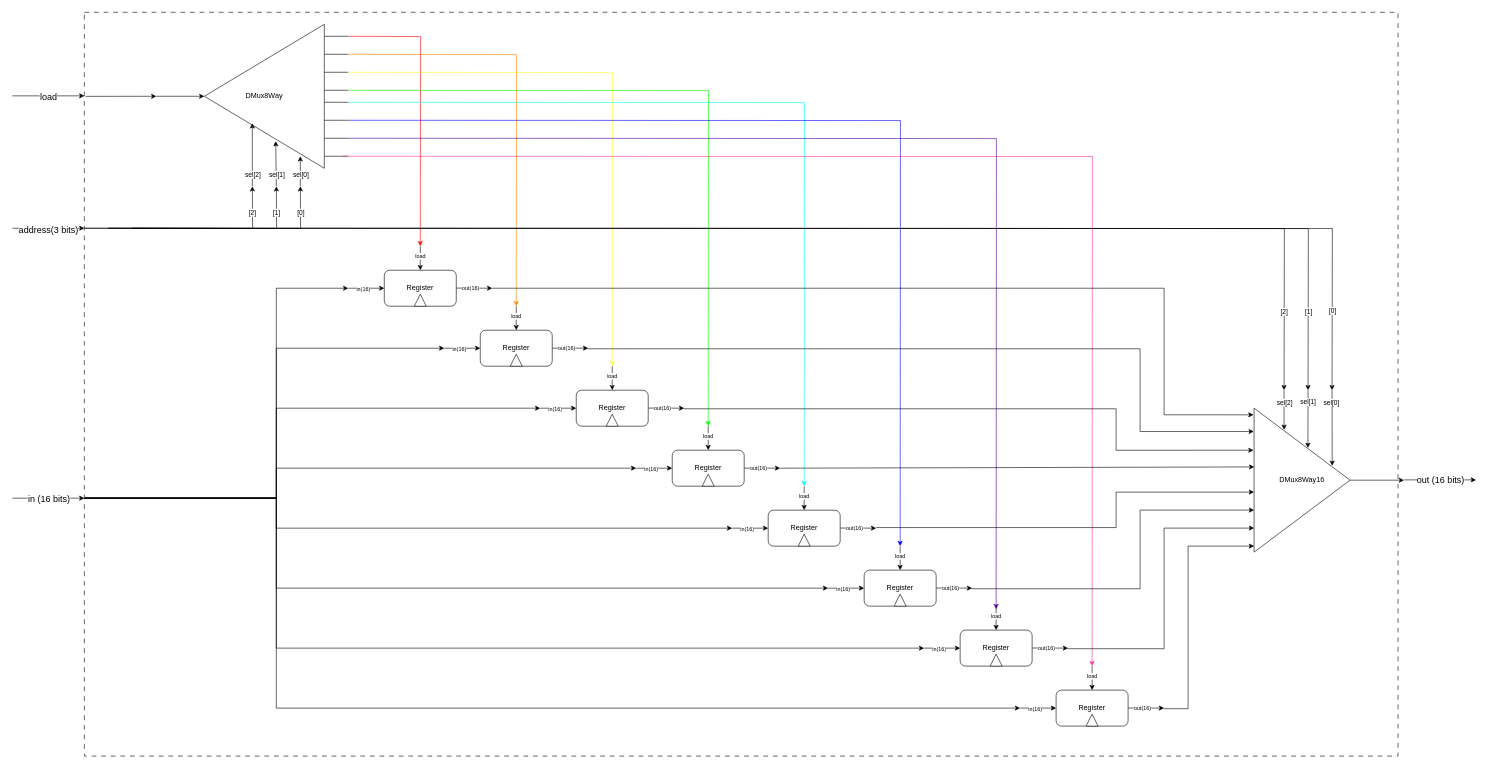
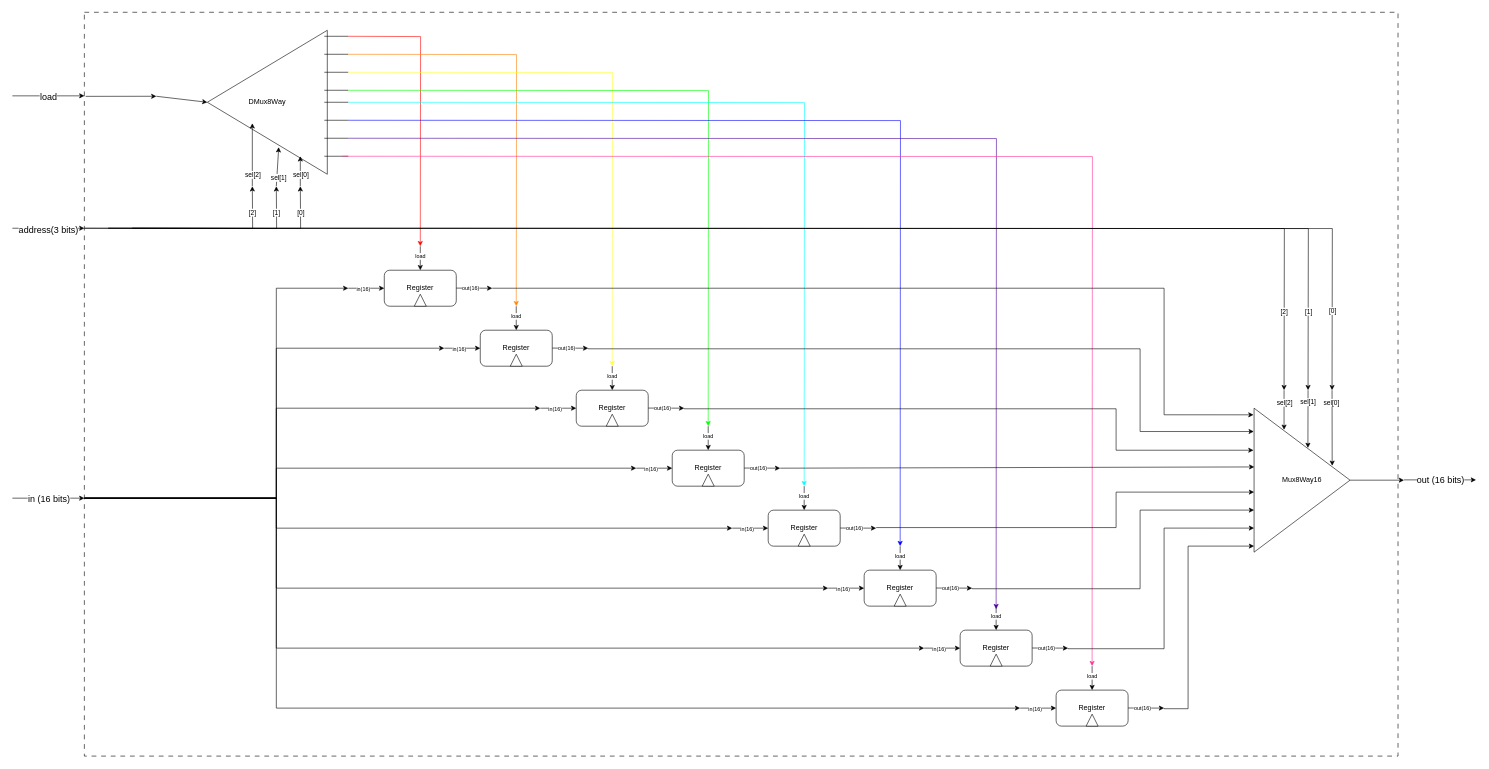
(264, 96) -> (267, 102)
(1302, 480) -> (1302, 480)
